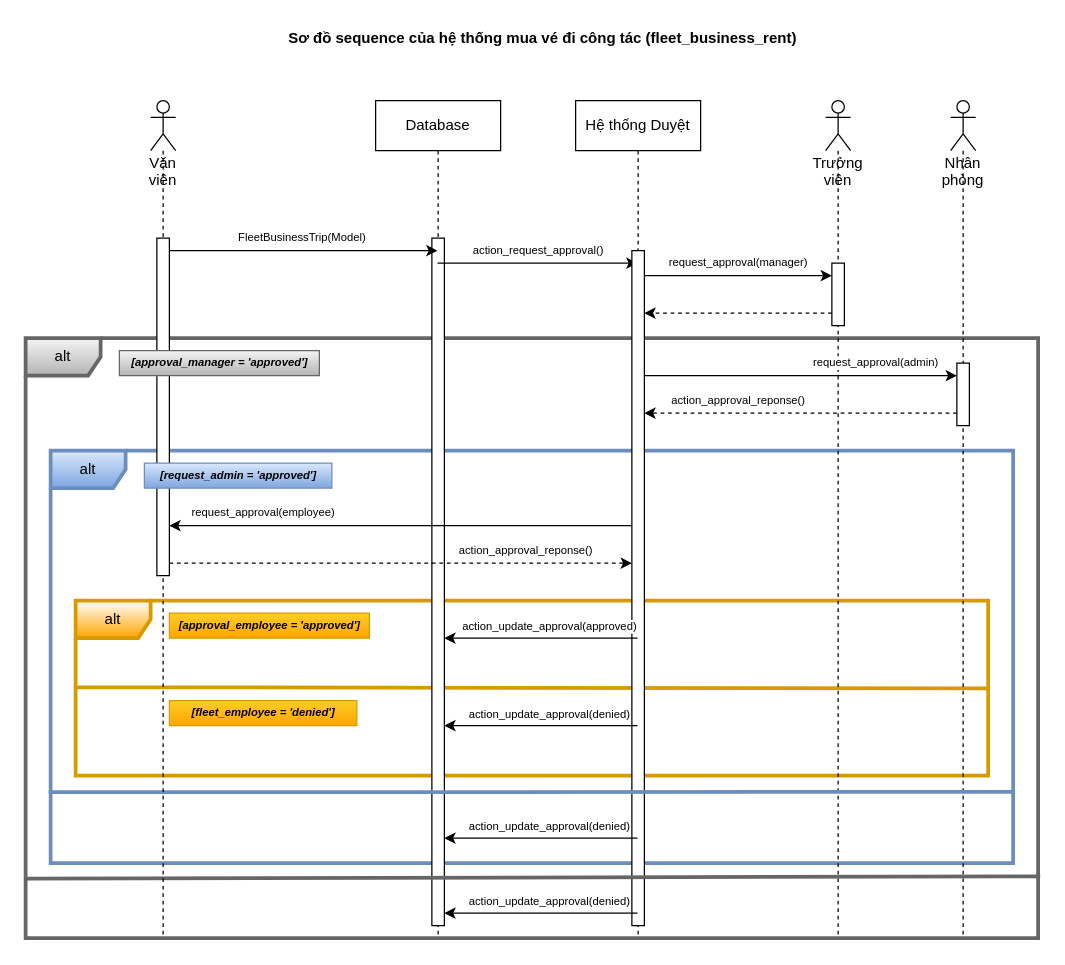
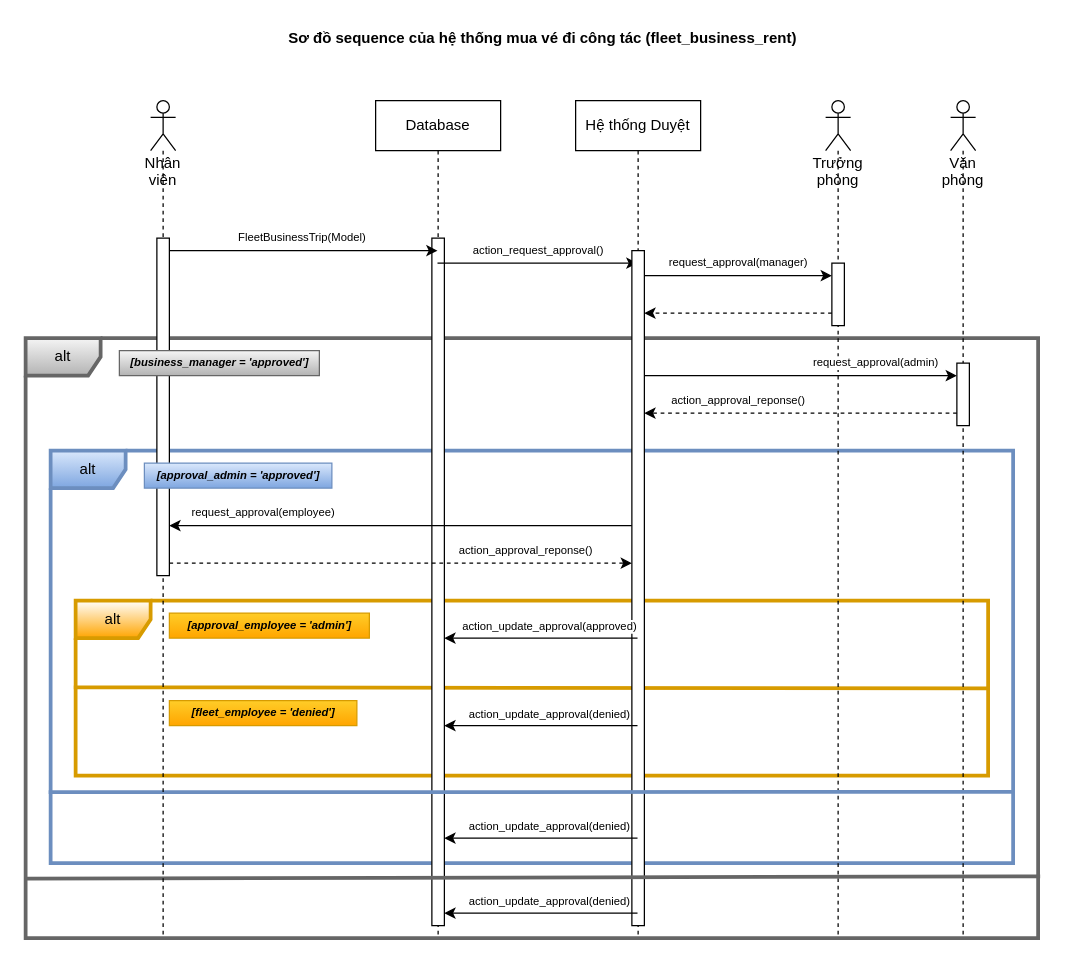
(163, 181) -> (163, 190)
(838, 190) -> (838, 199)
(963, 190) -> (963, 190)
(220, 363) -> (220, 363)
(239, 476) -> (239, 476)
(270, 626) -> (270, 626)
